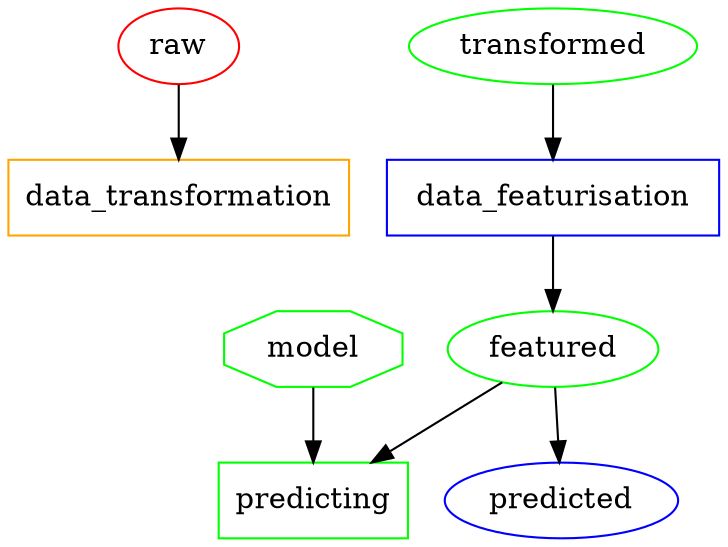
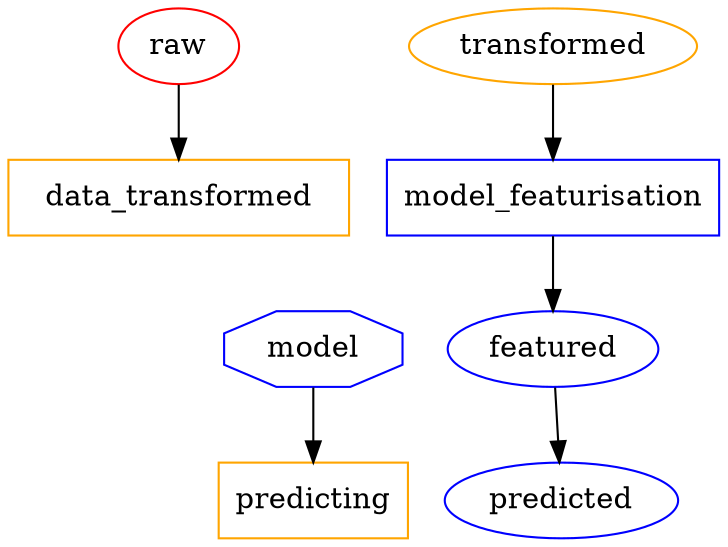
(553, 46) -> (553, 46)
(179, 198) -> (179, 198)
(553, 198) -> (553, 198)
(313, 349) -> (313, 349)
(553, 349) -> (553, 349)
(446, 417) -> none
(313, 500) -> (313, 500)
